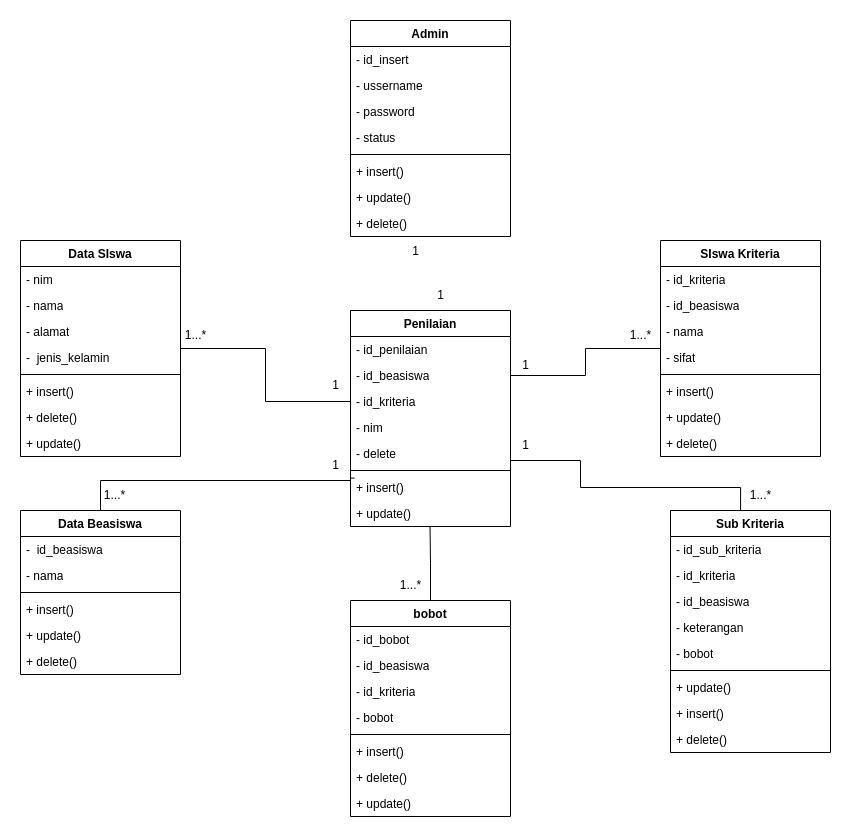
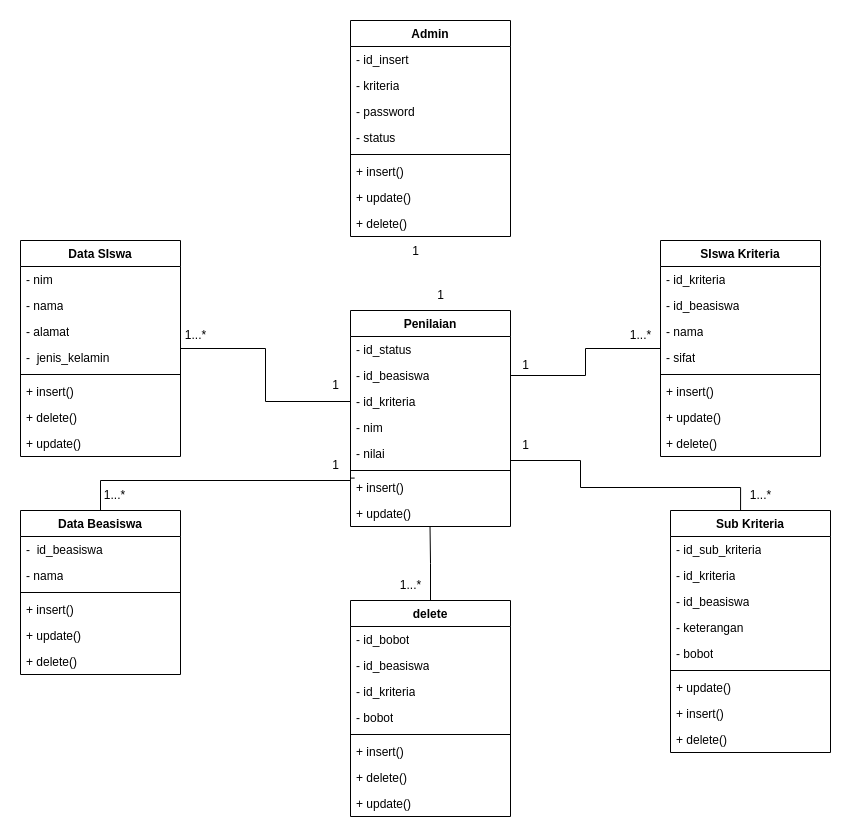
(392, 87) -> (385, 87)
(396, 351) -> (390, 351)
(380, 455) -> (374, 455)
(431, 615) -> (431, 615)
